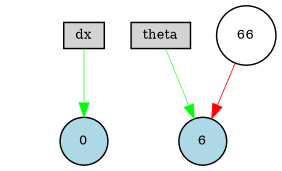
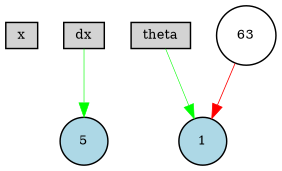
none -> (22, 35)
(246, 35) -> (246, 35)
(84, 141) -> (84, 141)
(203, 141) -> (203, 141)
